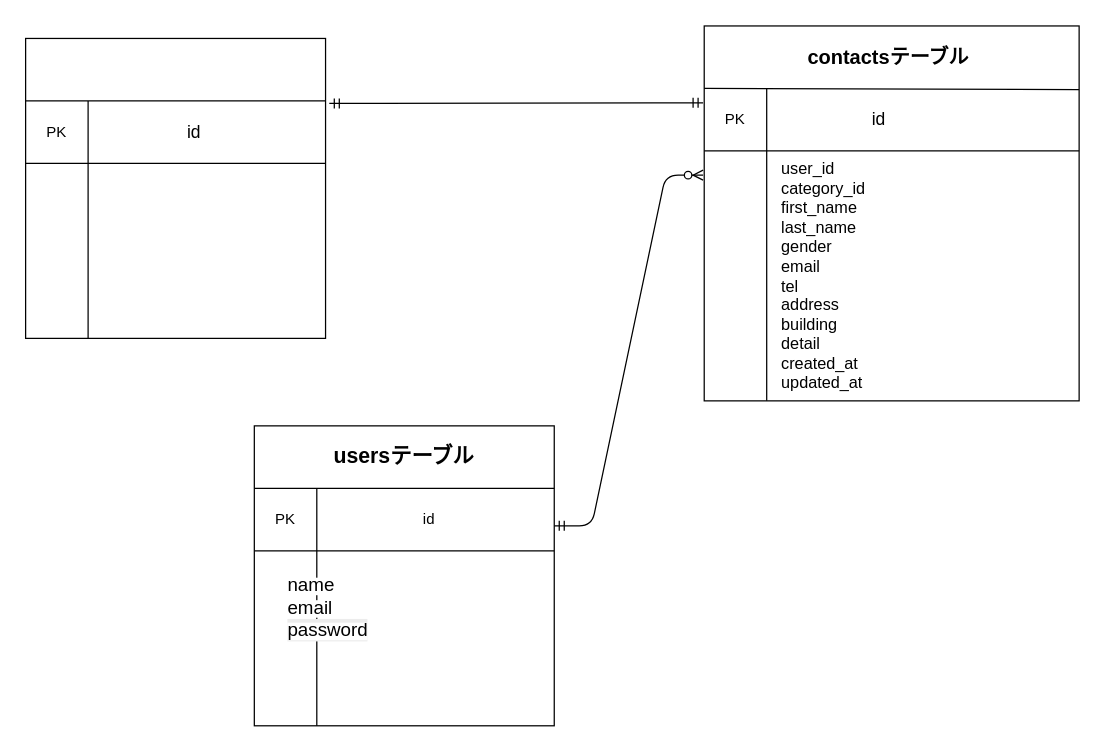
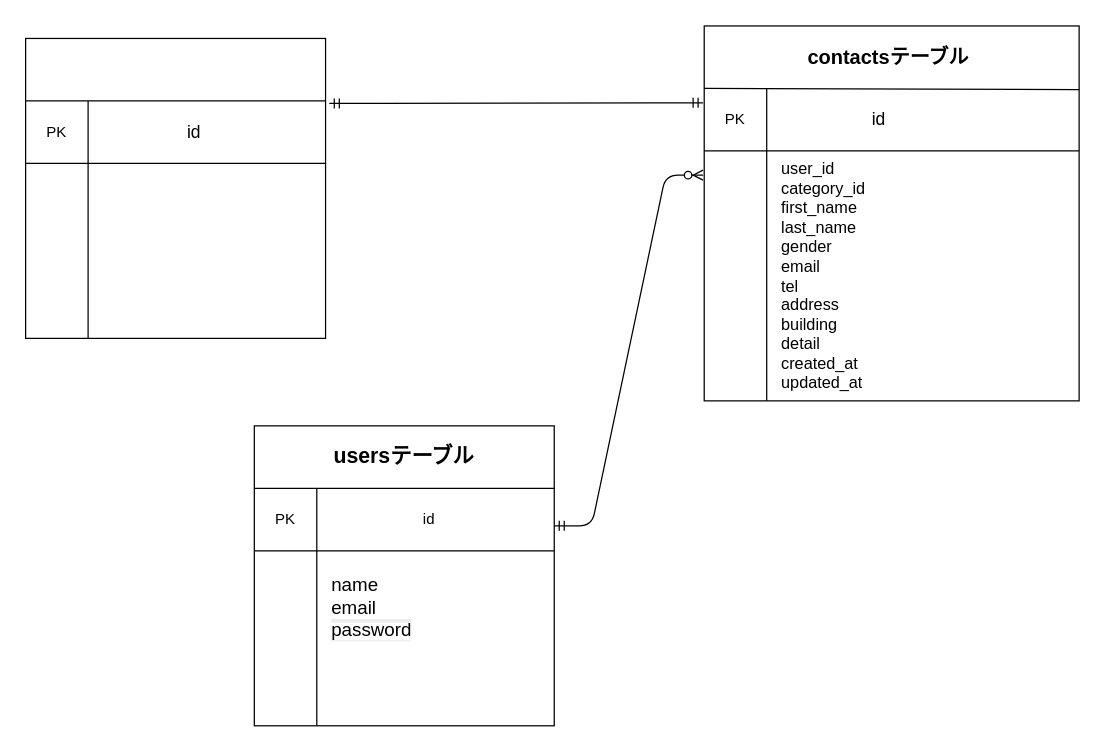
(361, 607) -> (404, 607)
